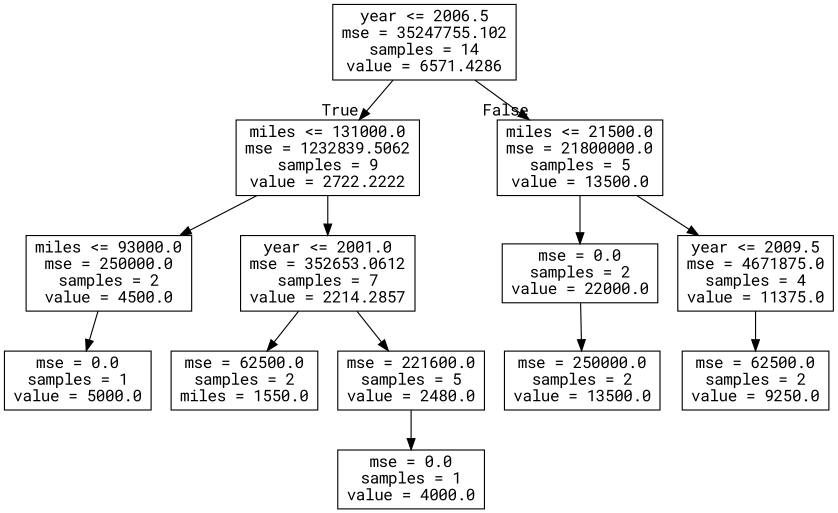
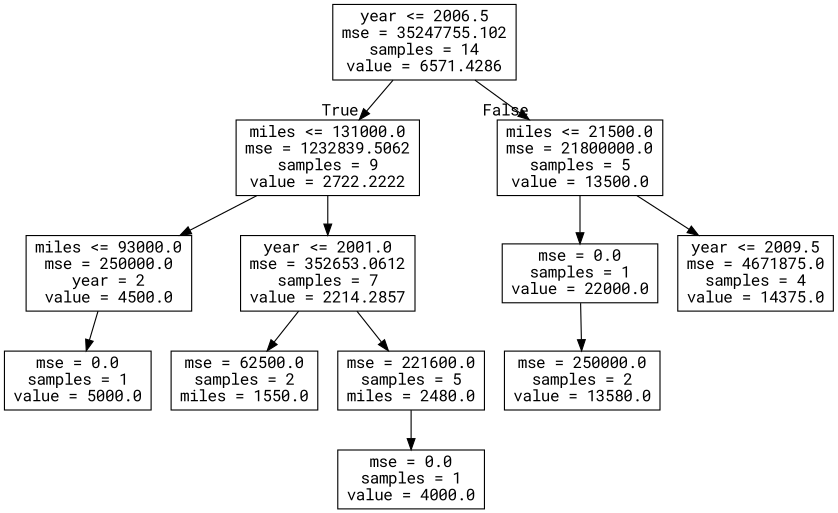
(109, 273) -> (109, 273)
(580, 273) -> (580, 273)
(756, 273) -> (756, 273)
(411, 381) -> (411, 381)
(582, 381) -> (582, 381)
(756, 381) -> none
